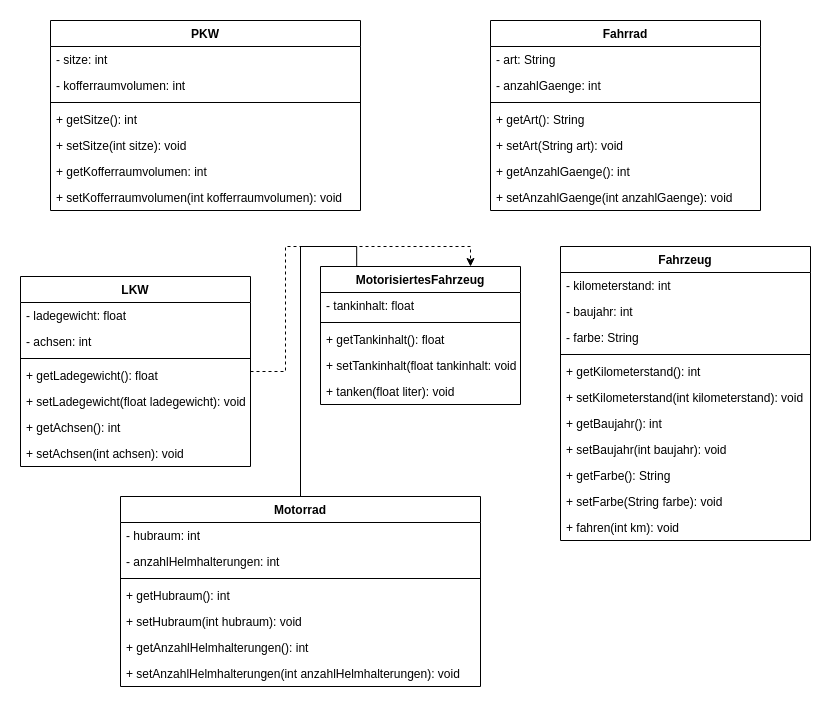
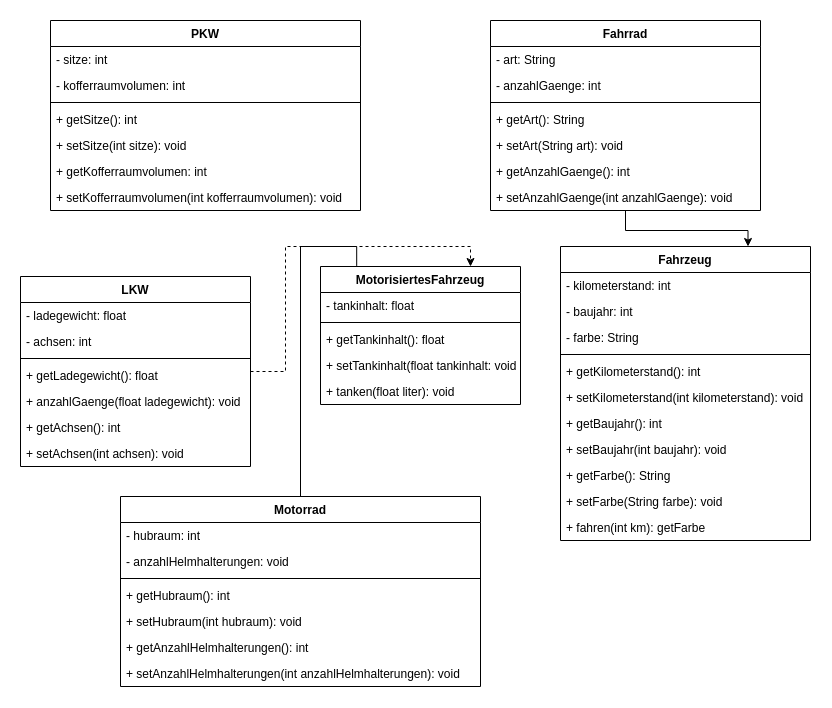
none -> (682, 231)
(150, 402) -> (143, 402)
(631, 528) -> (646, 528)
(209, 562) -> (213, 562)
